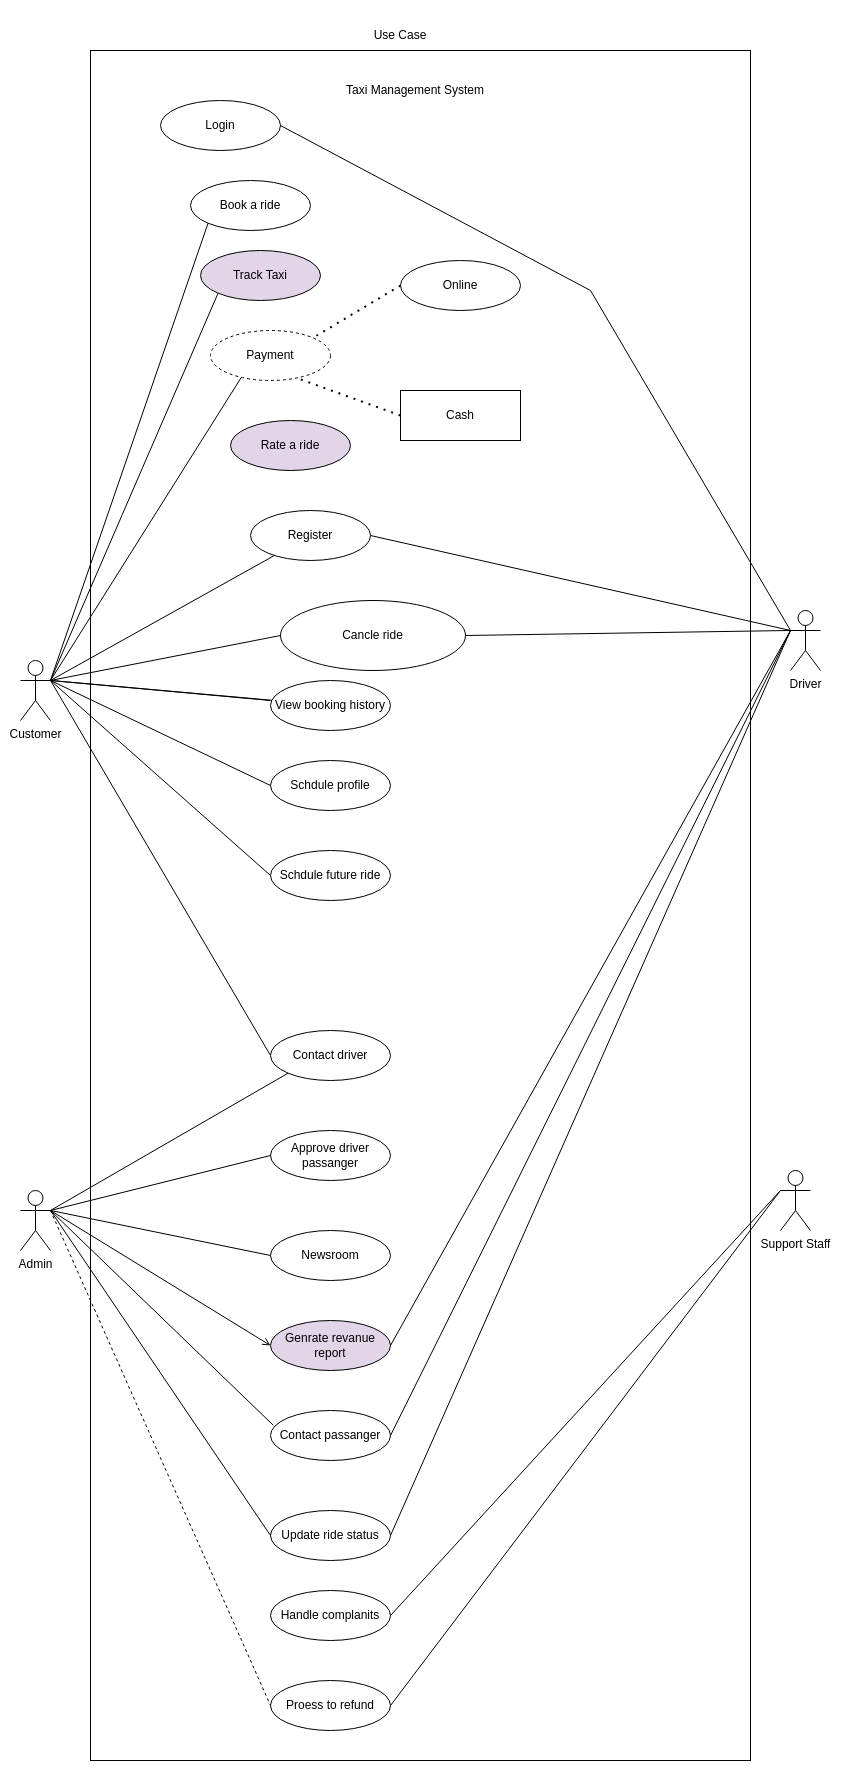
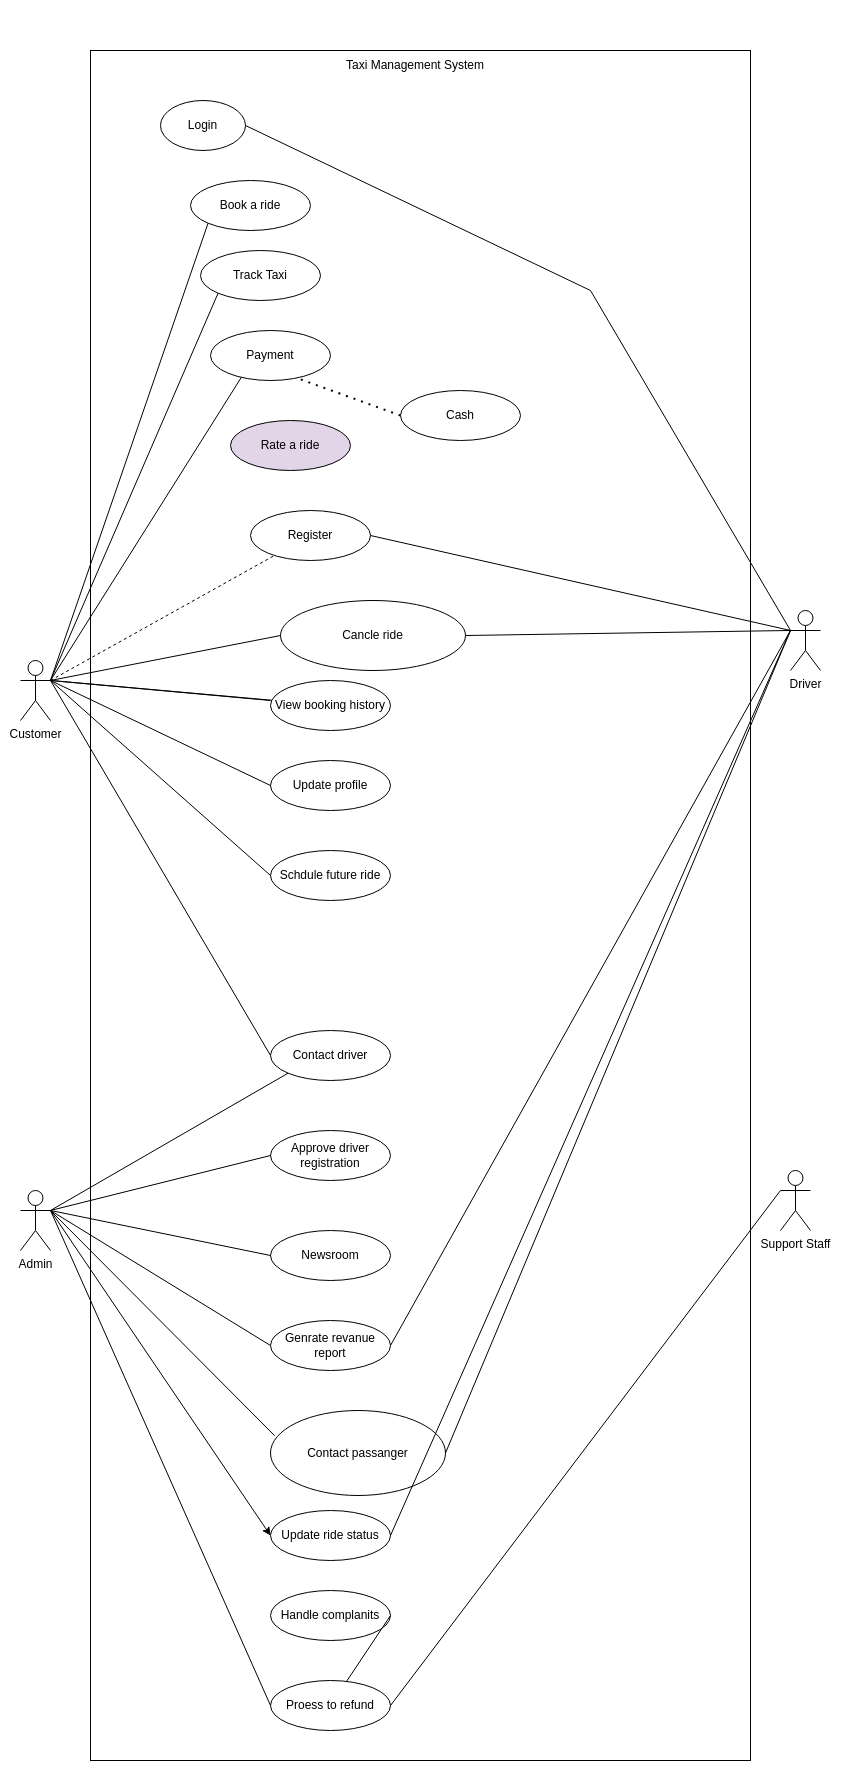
(401, 36) -> none
(416, 91) -> (416, 66)
(221, 126) -> (203, 126)
(261, 276) -> (261, 276)
(461, 286) -> none
(357, 312) -> none
(271, 356) -> (271, 356)
(461, 416) -> (461, 416)
(163, 617) -> (163, 617)
(331, 786) -> (331, 786)
(331, 1156) -> (331, 1156)
(266, 1343) -> (266, 1343)
(331, 1346) -> (331, 1346)
(577, 1412) -> (369, 1648)
(331, 1436) -> (358, 1453)
(162, 1462) -> (162, 1462)
(267, 1531) -> (266, 1529)
